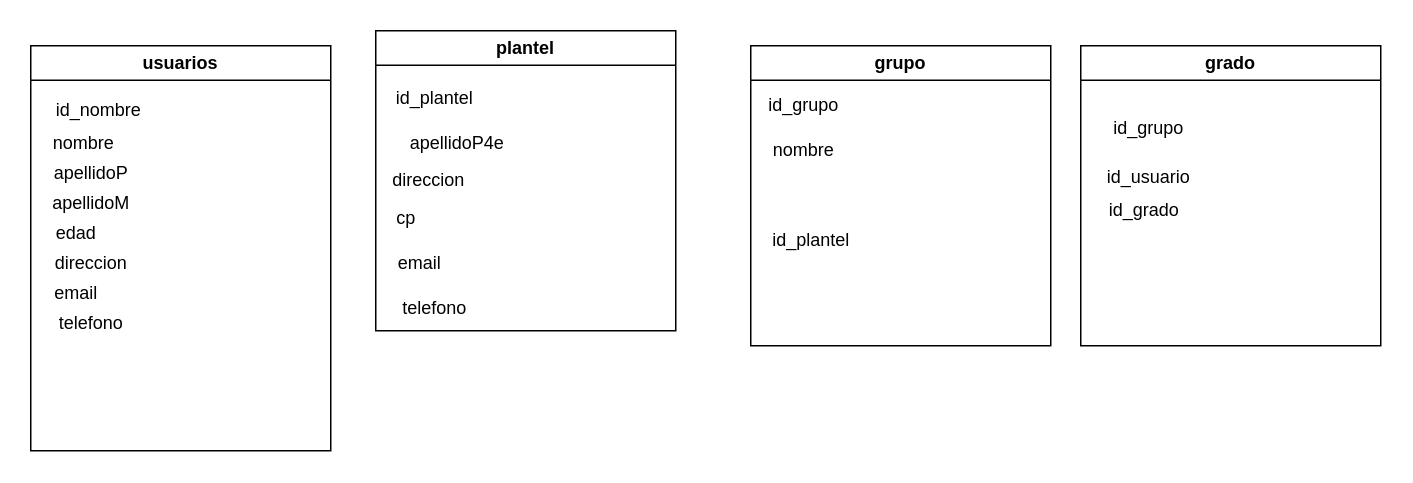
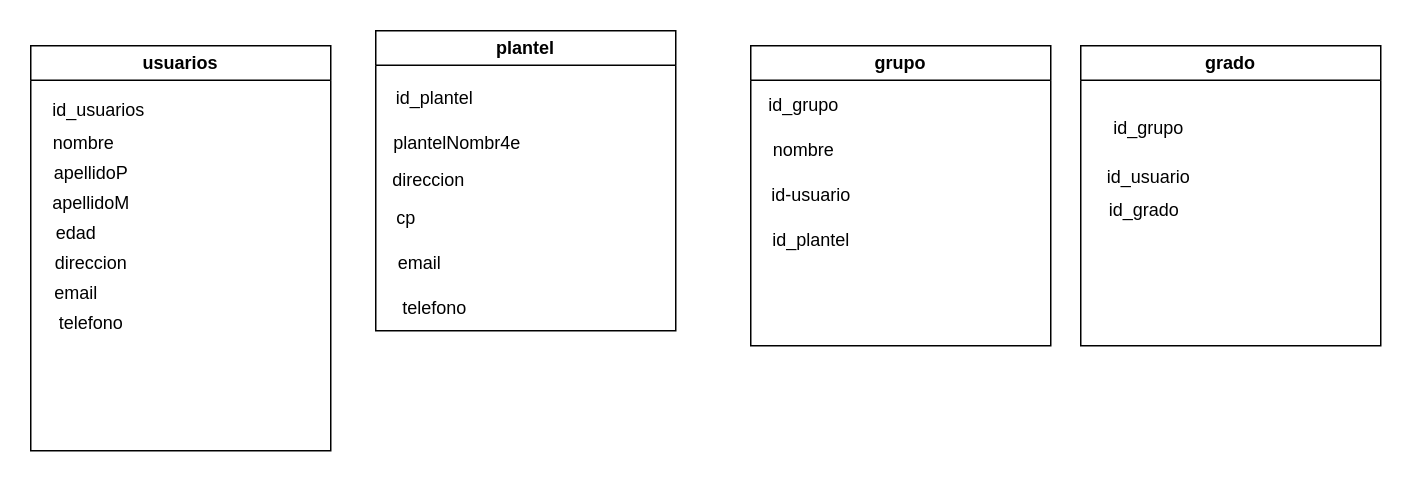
(99, 110) -> (99, 110)
(458, 143) -> (458, 143)
none -> (811, 196)
